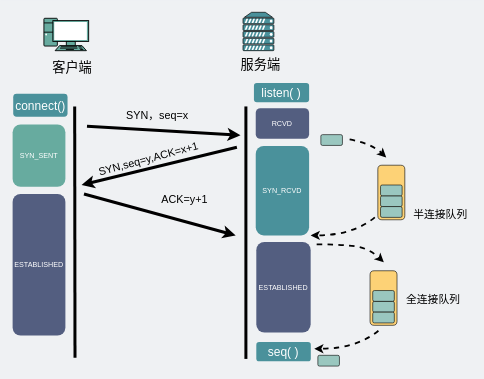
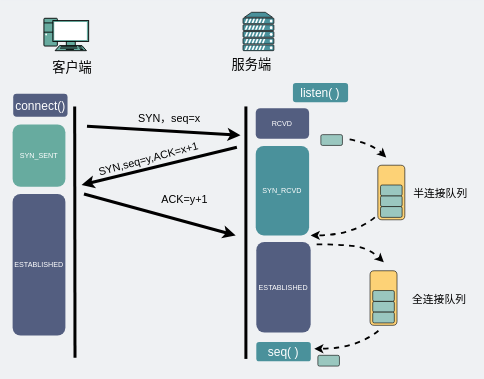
(260, 65) -> (251, 65)
(281, 93) -> (320, 93)
(40, 105) -> (40, 105)
(157, 115) -> (169, 118)
(440, 215) -> (440, 194)
(433, 300) -> (439, 300)
